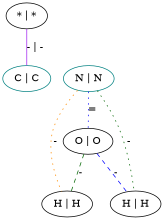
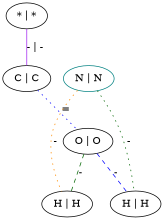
(27, 79) -> (27, 79)
(88, 110) -> (56, 109)
